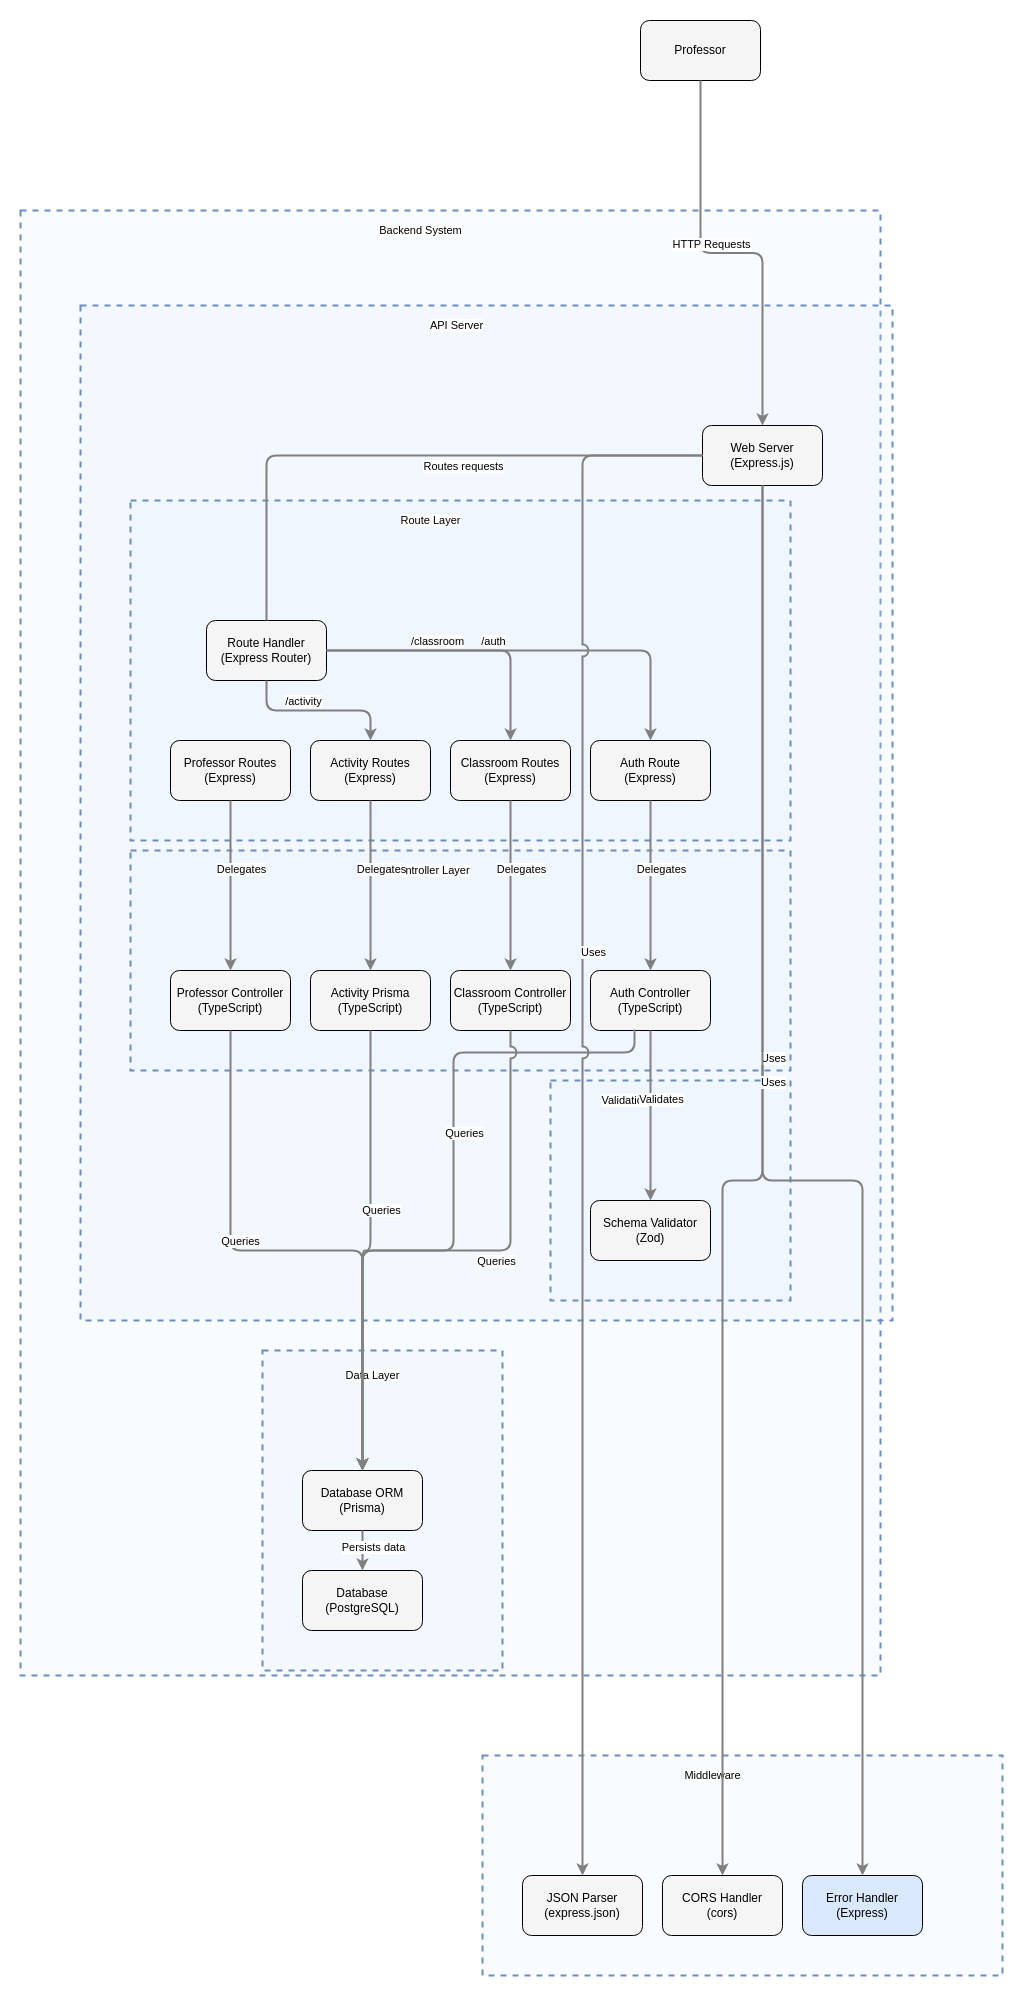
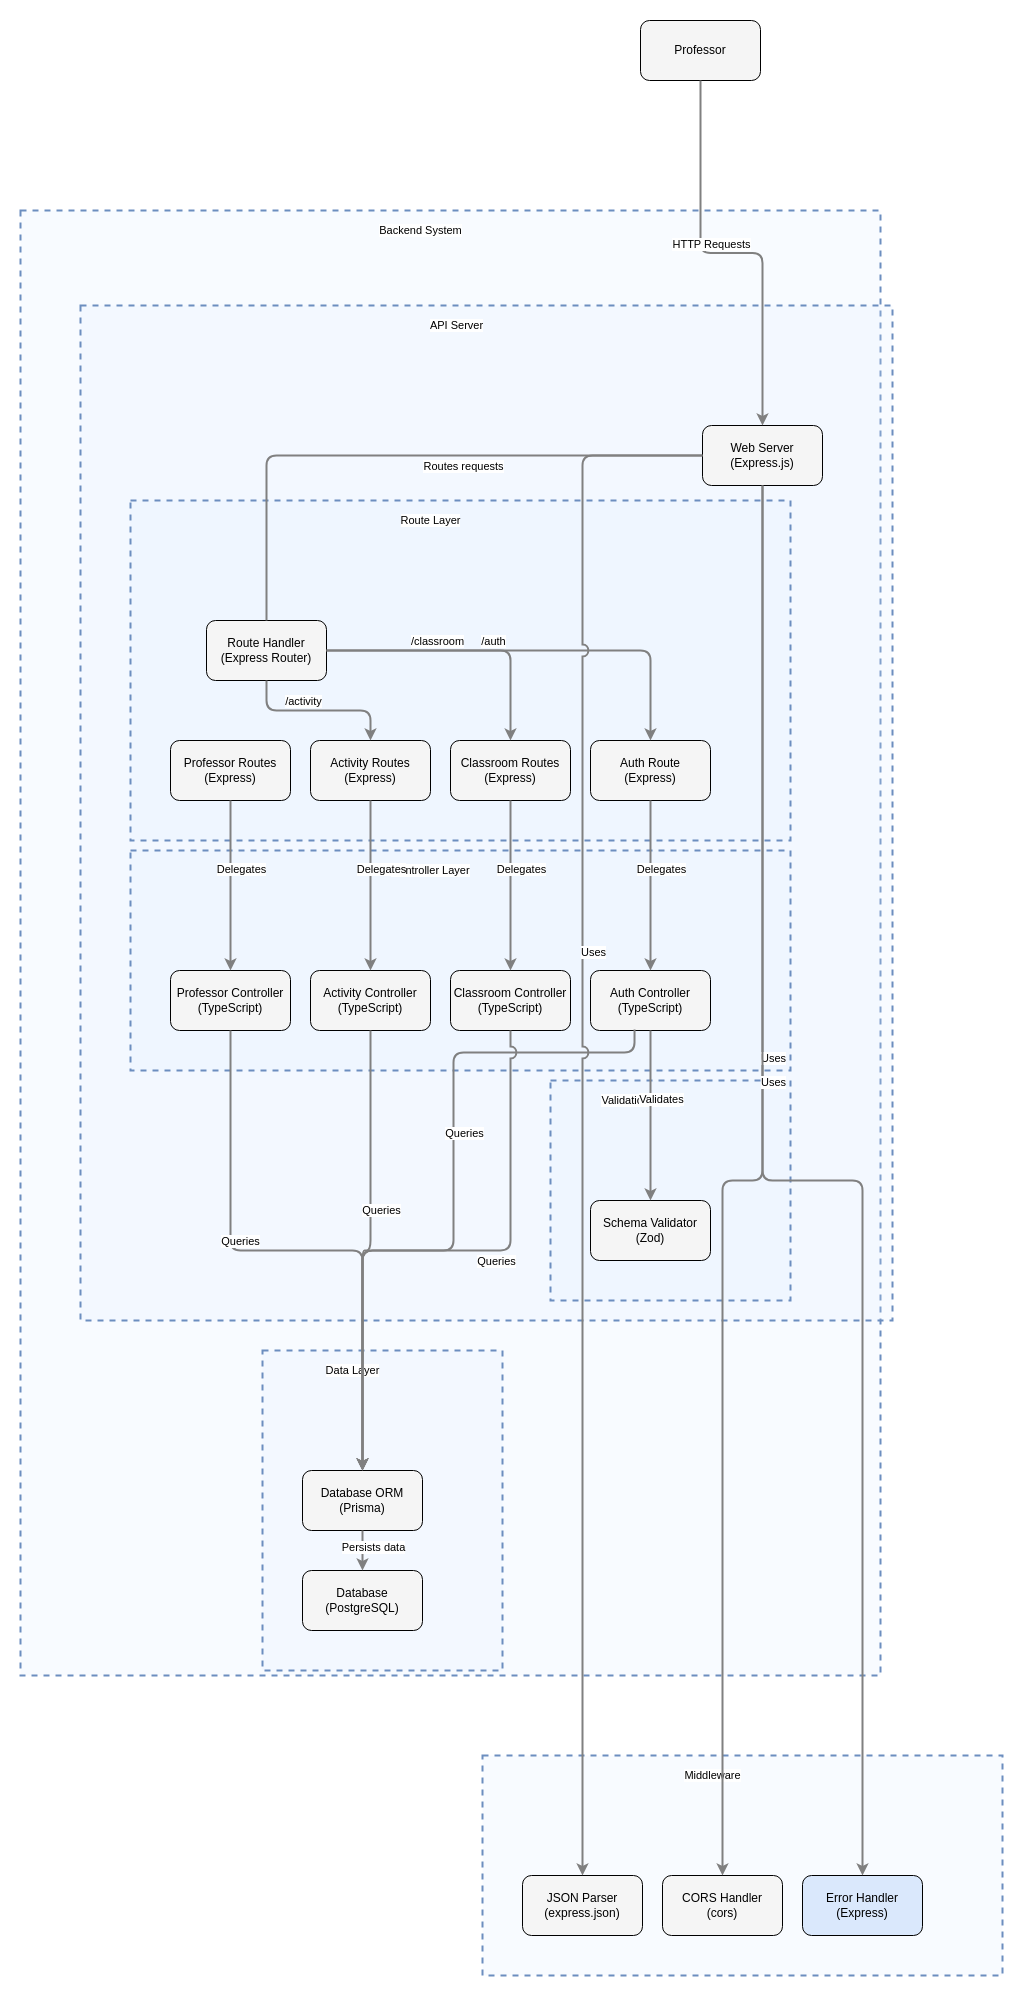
(371, 1001) -> (371, 1001)
(373, 1376) -> (353, 1371)
